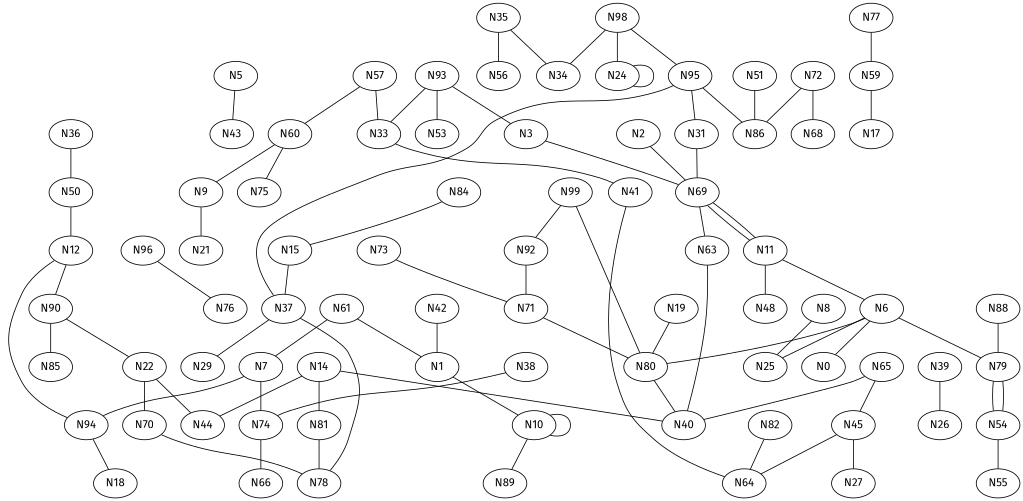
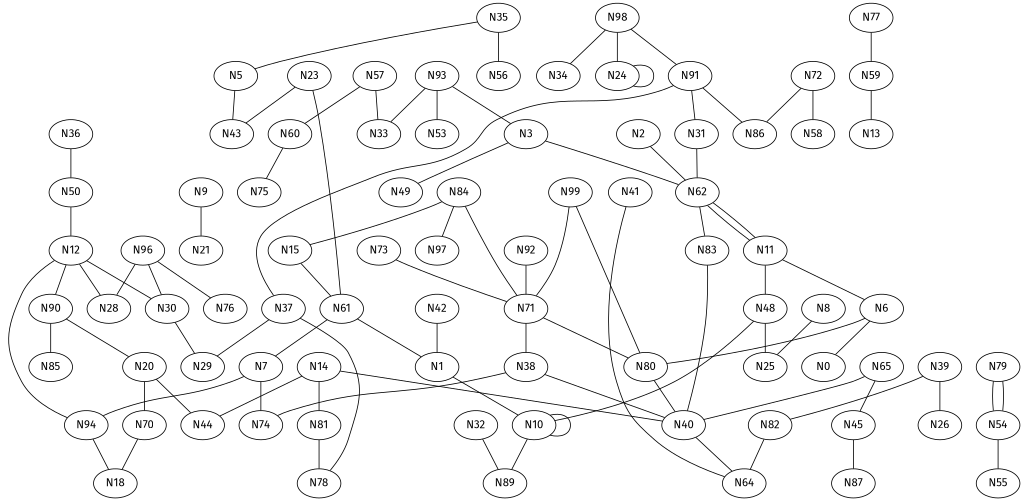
(528, 47) -> (366, 42)
none -> (309, 76)
(690, 76) -> (690, 76)
(755, 76) -> none
(813, 134) -> (813, 134)
(871, 134) -> (871, 134)
(245, 163) -> none
(504, 164) -> none
none -> (401, 192)
(697, 192) -> (697, 192)
(548, 221) -> (559, 254)
none -> (437, 251)
(707, 251) -> (707, 251)
none -> (489, 252)
(287, 280) -> (316, 280)
none -> (109, 309)
none -> (167, 309)
(676, 309) -> none
(998, 309) -> none
none -> (526, 338)
(824, 338) -> (765, 338)
(940, 338) -> none
(144, 367) -> (144, 367)
none -> (668, 385)
none -> (605, 396)
none -> (857, 400)
none -> (476, 425)
(232, 454) -> (130, 454)
(799, 454) -> (714, 454)
(261, 483) -> none
(853, 483) -> (853, 483)
